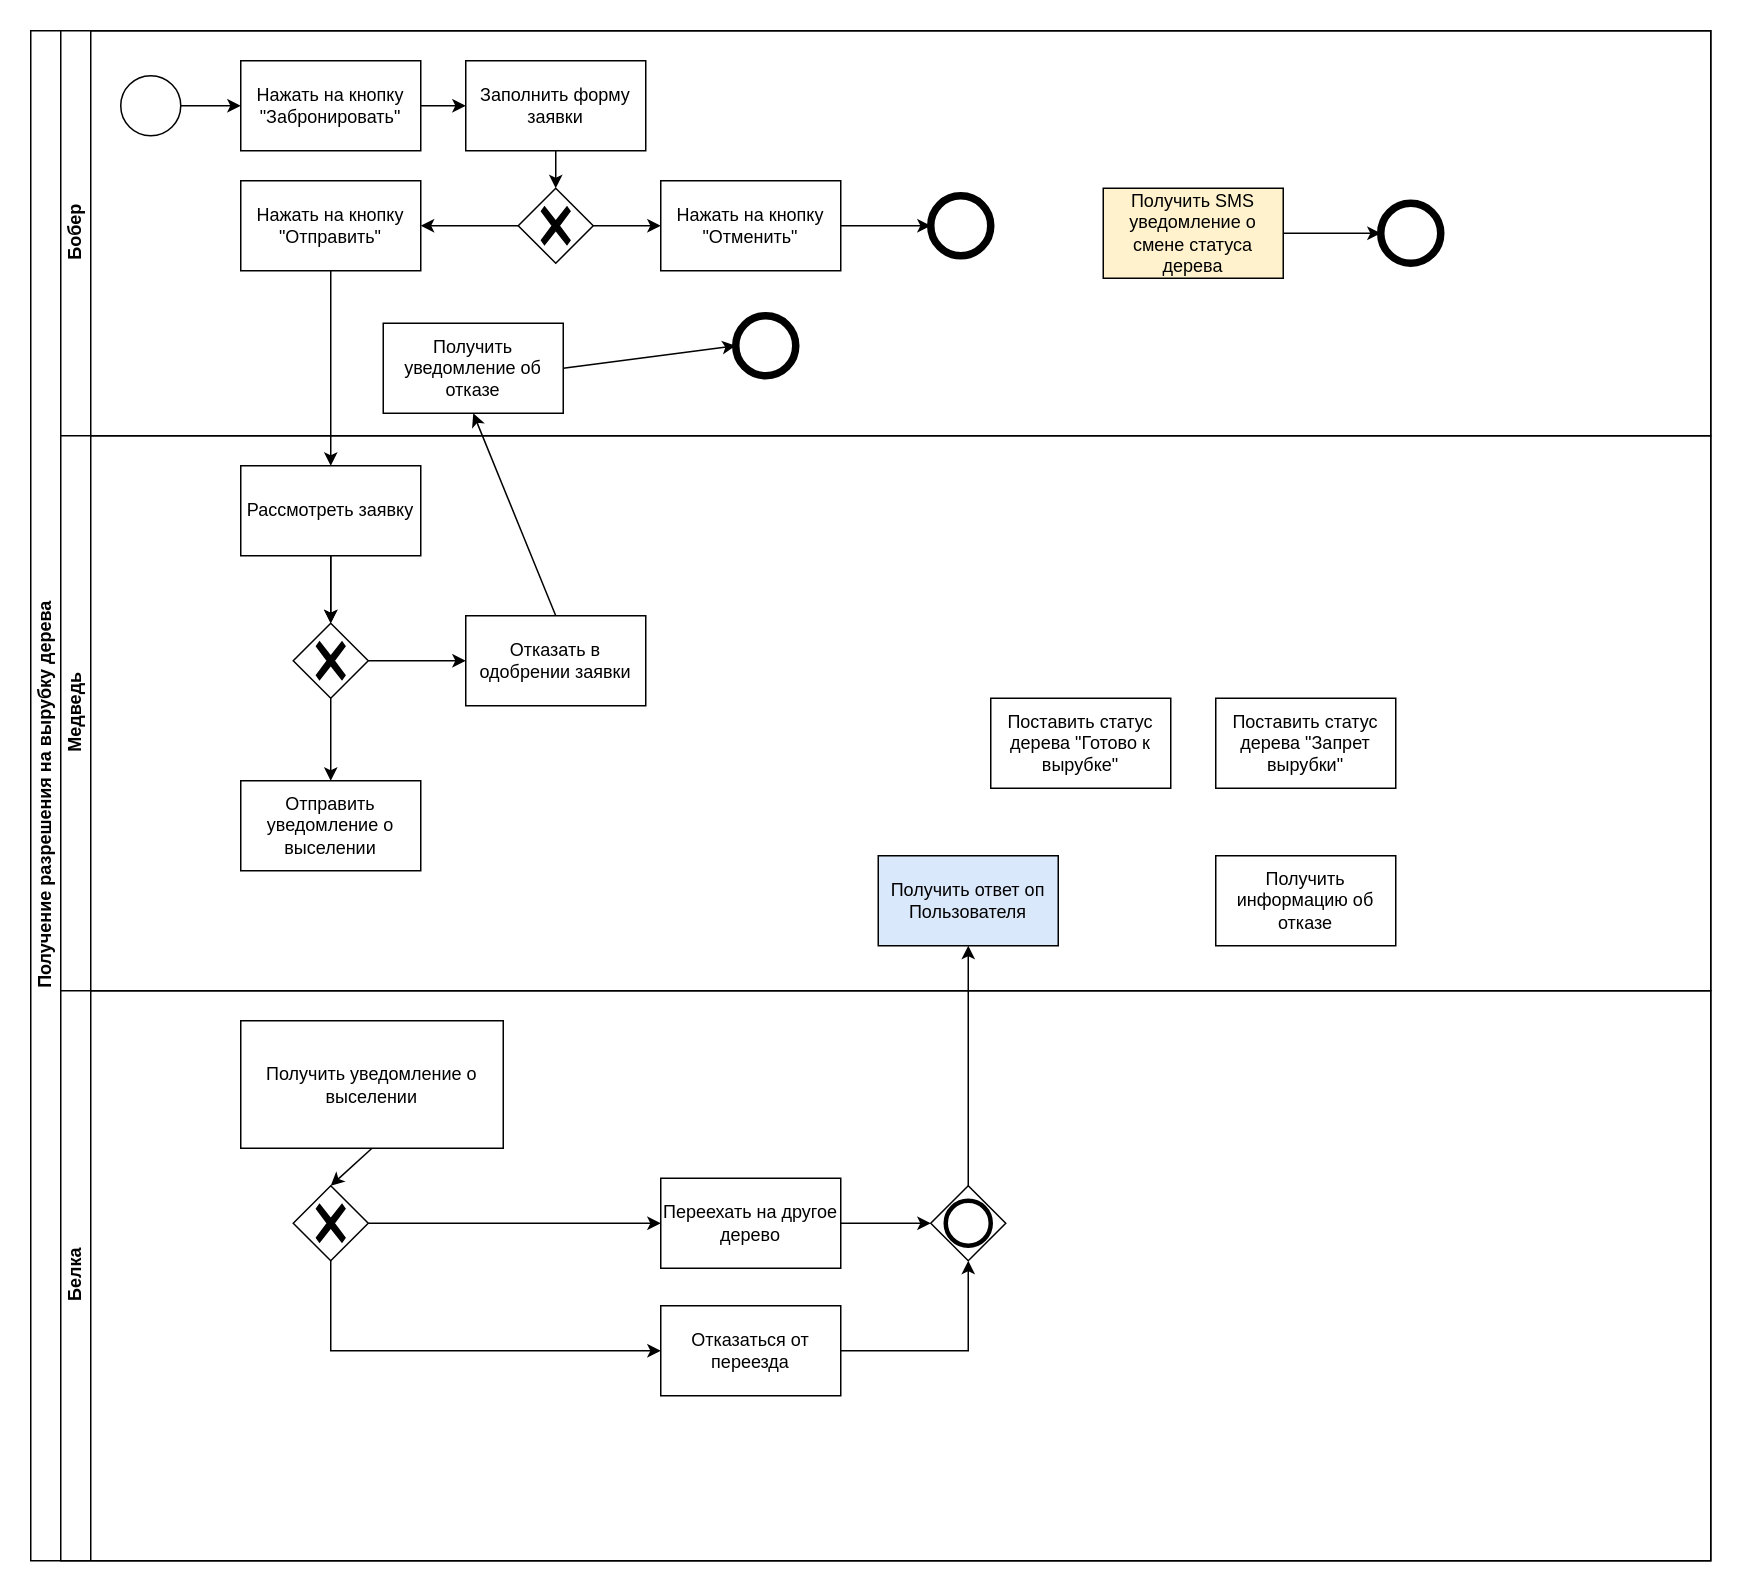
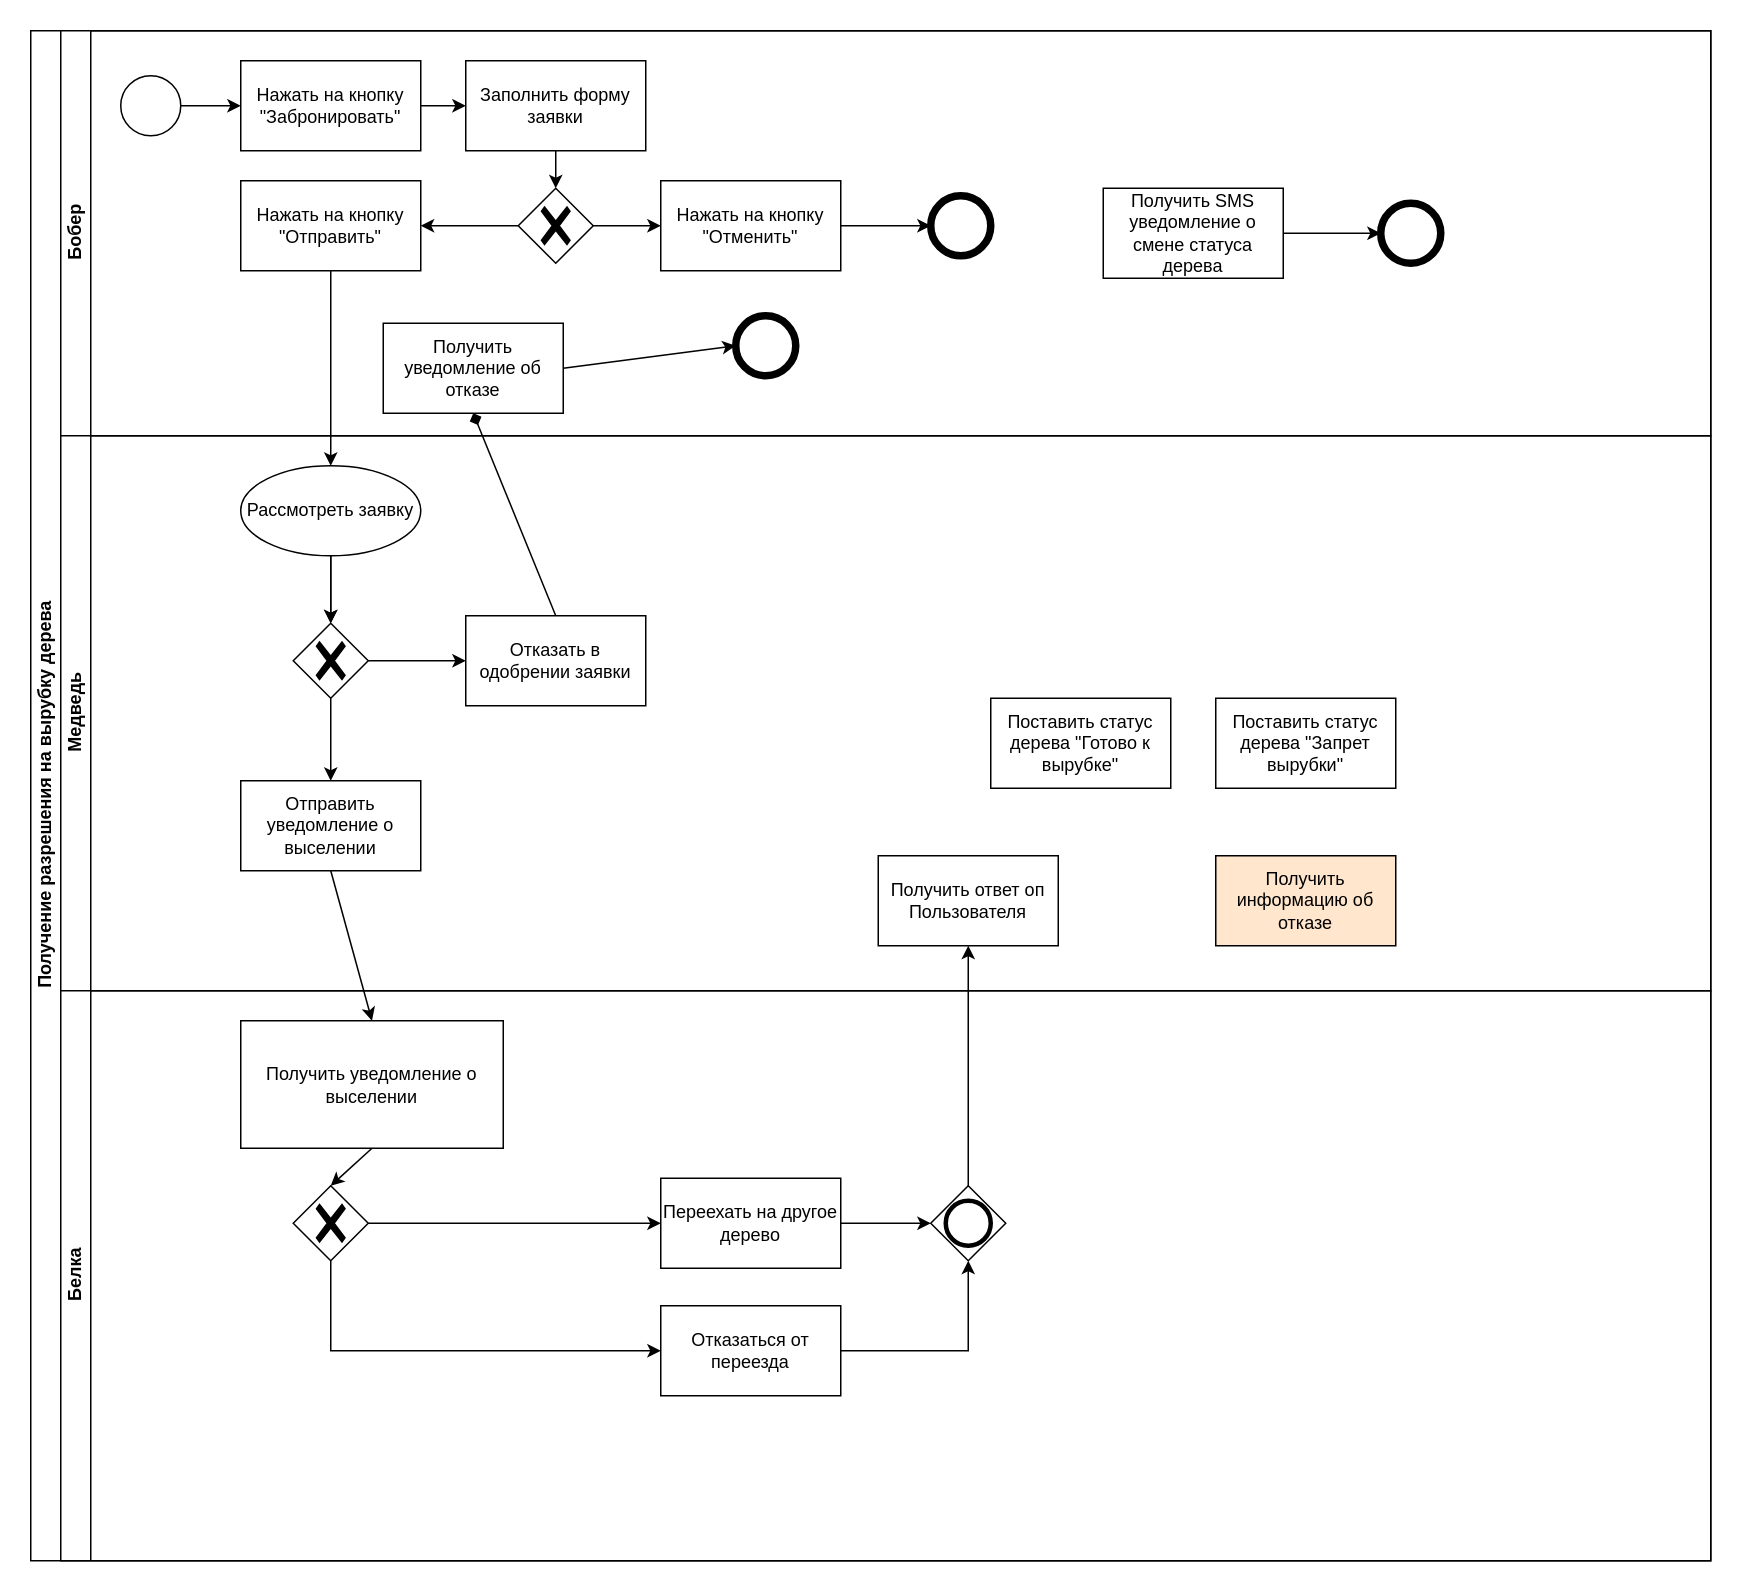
(1193, 233) -> (1193, 233)
(477, 423) -> (478, 424)
(331, 511) -> (331, 511)
(968, 901) -> (968, 901)
(1306, 901) -> (1306, 901)
none -> (350, 941)
